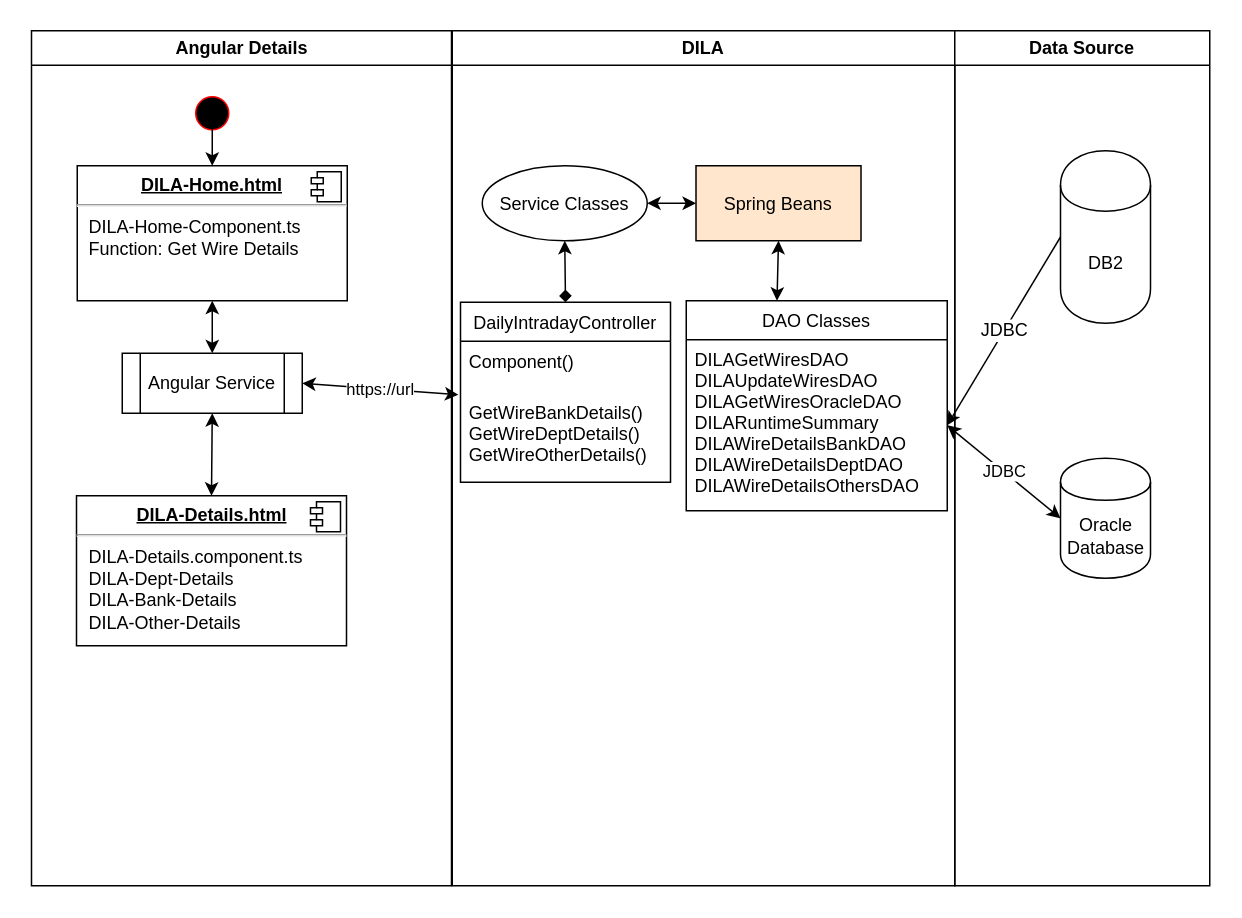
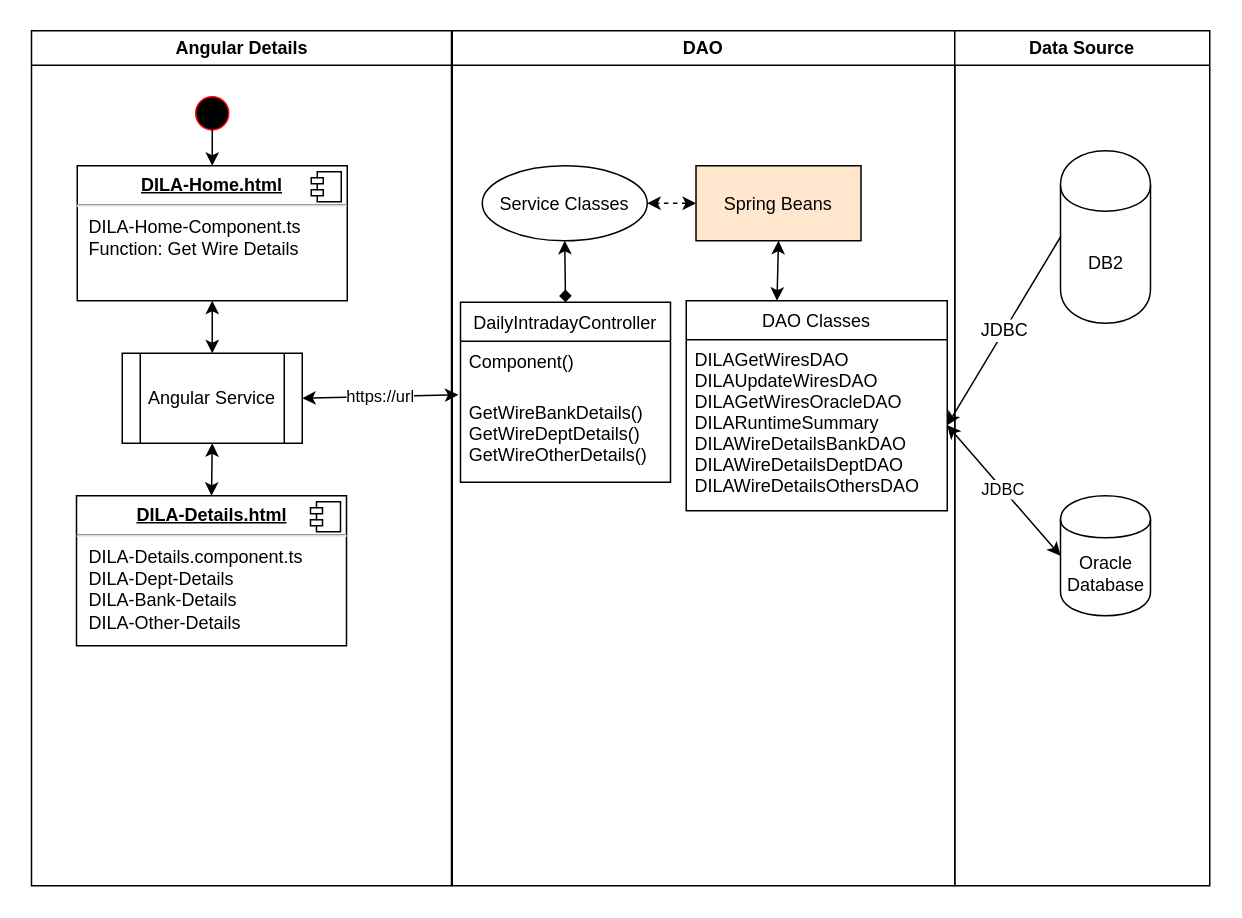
(704, 49) -> (704, 49)
(670, 203) -> (670, 203)
(212, 383) -> (212, 398)
(1106, 518) -> (1106, 556)
